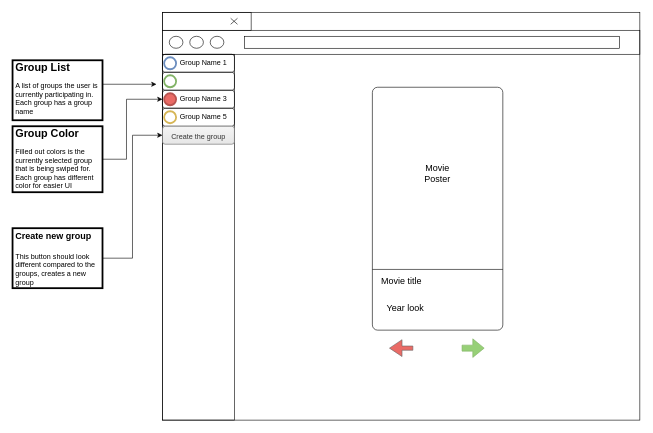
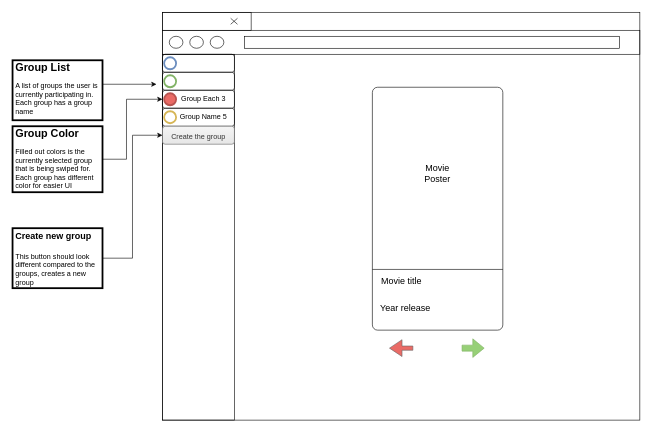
(203, 63) -> none
(203, 99) -> (203, 99)
(405, 308) -> (405, 308)
